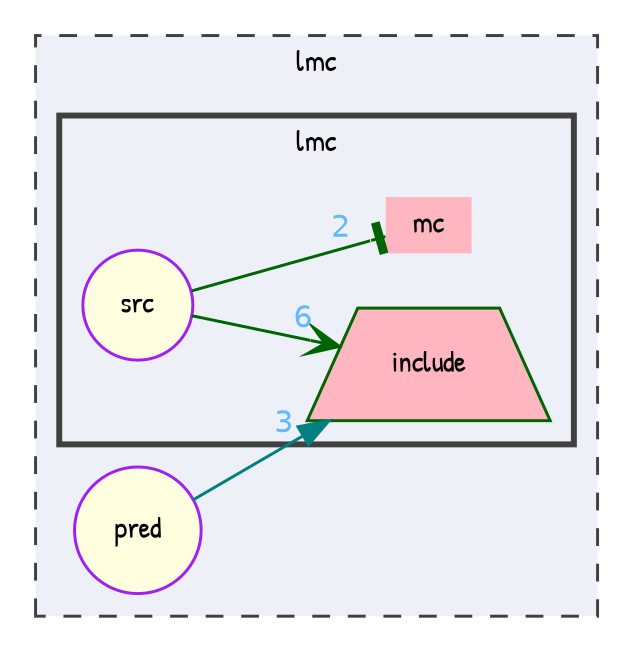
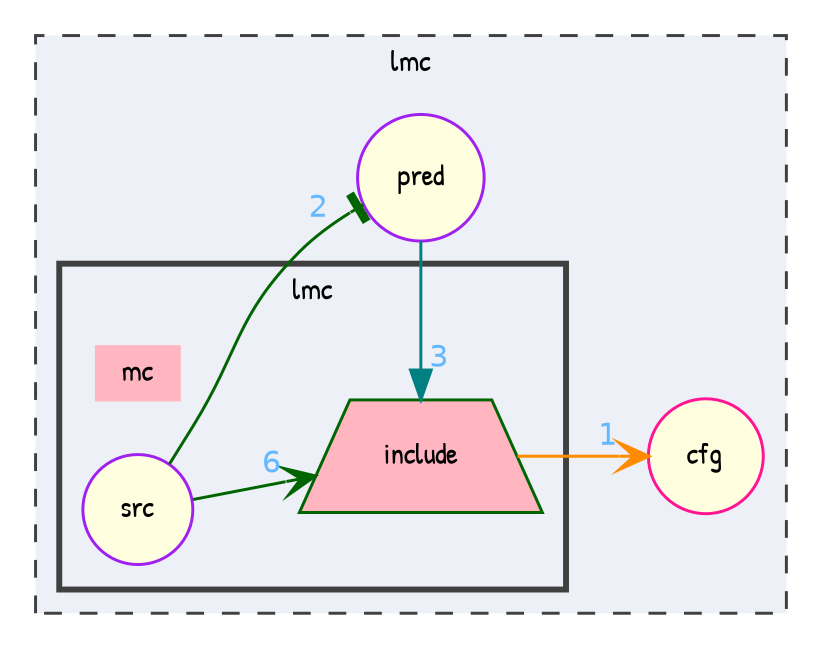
(281, 266) -> (244, 326)
none -> (706, 456)
